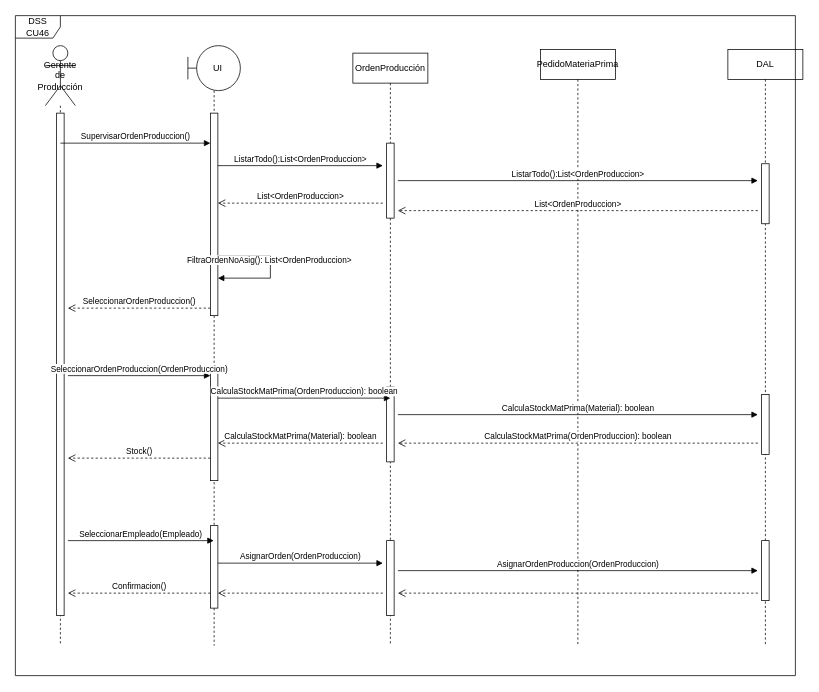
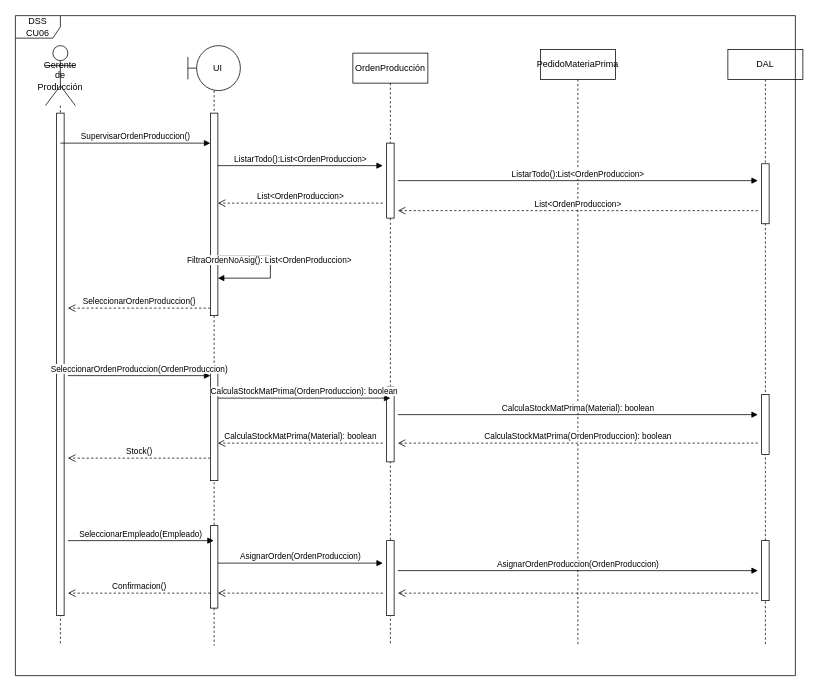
(38, 27) -> (38, 27)
